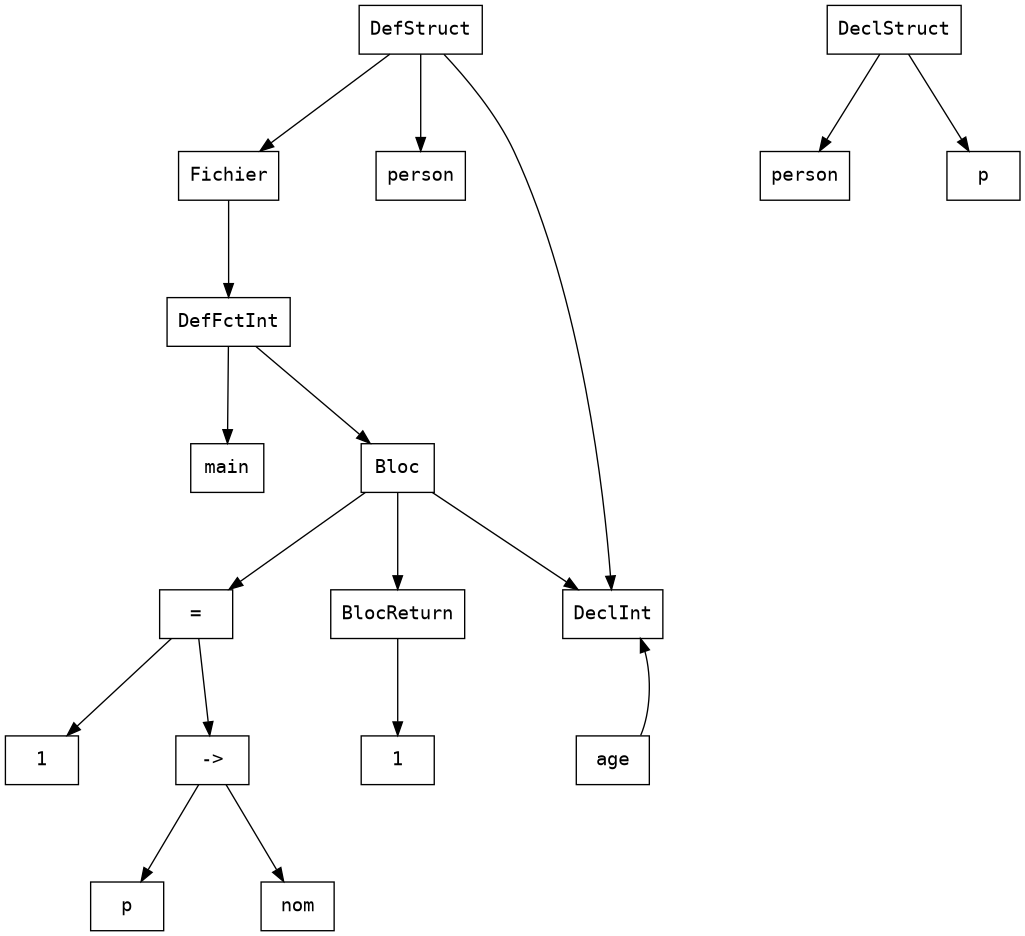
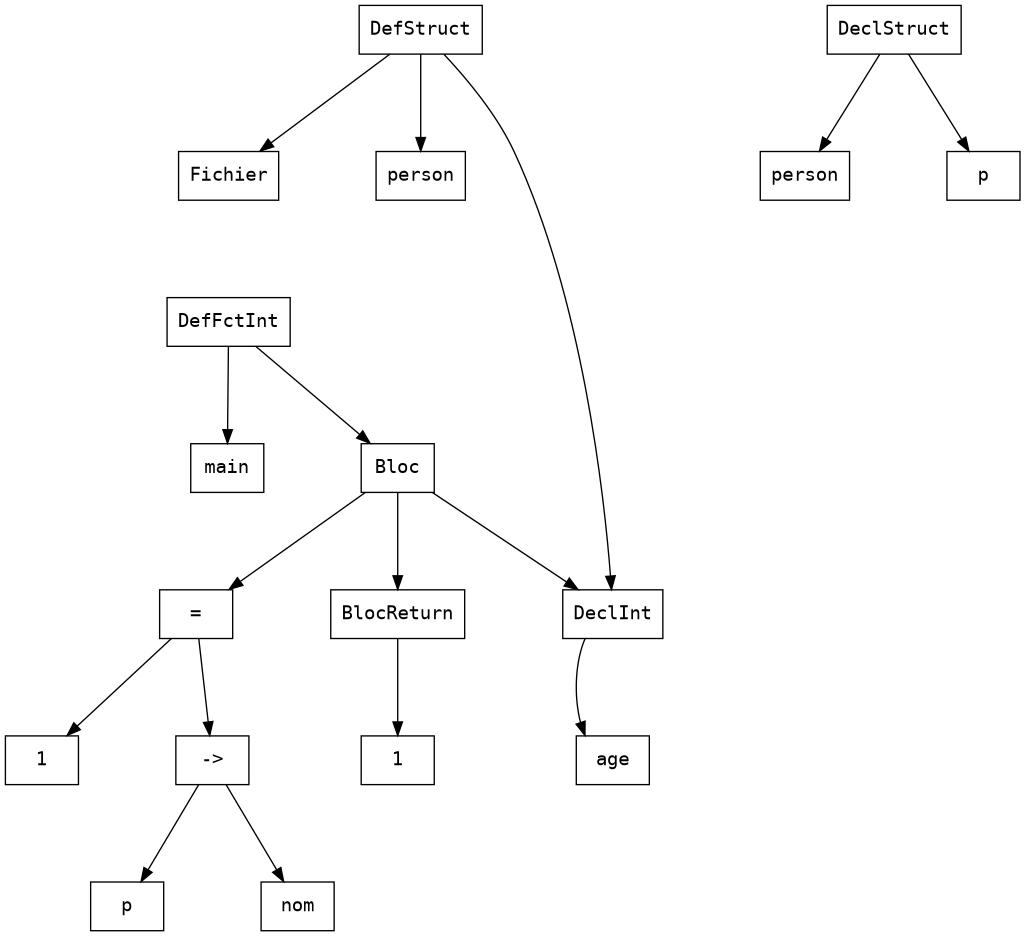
(229, 242) -> none
(649, 694) -> (576, 680)
